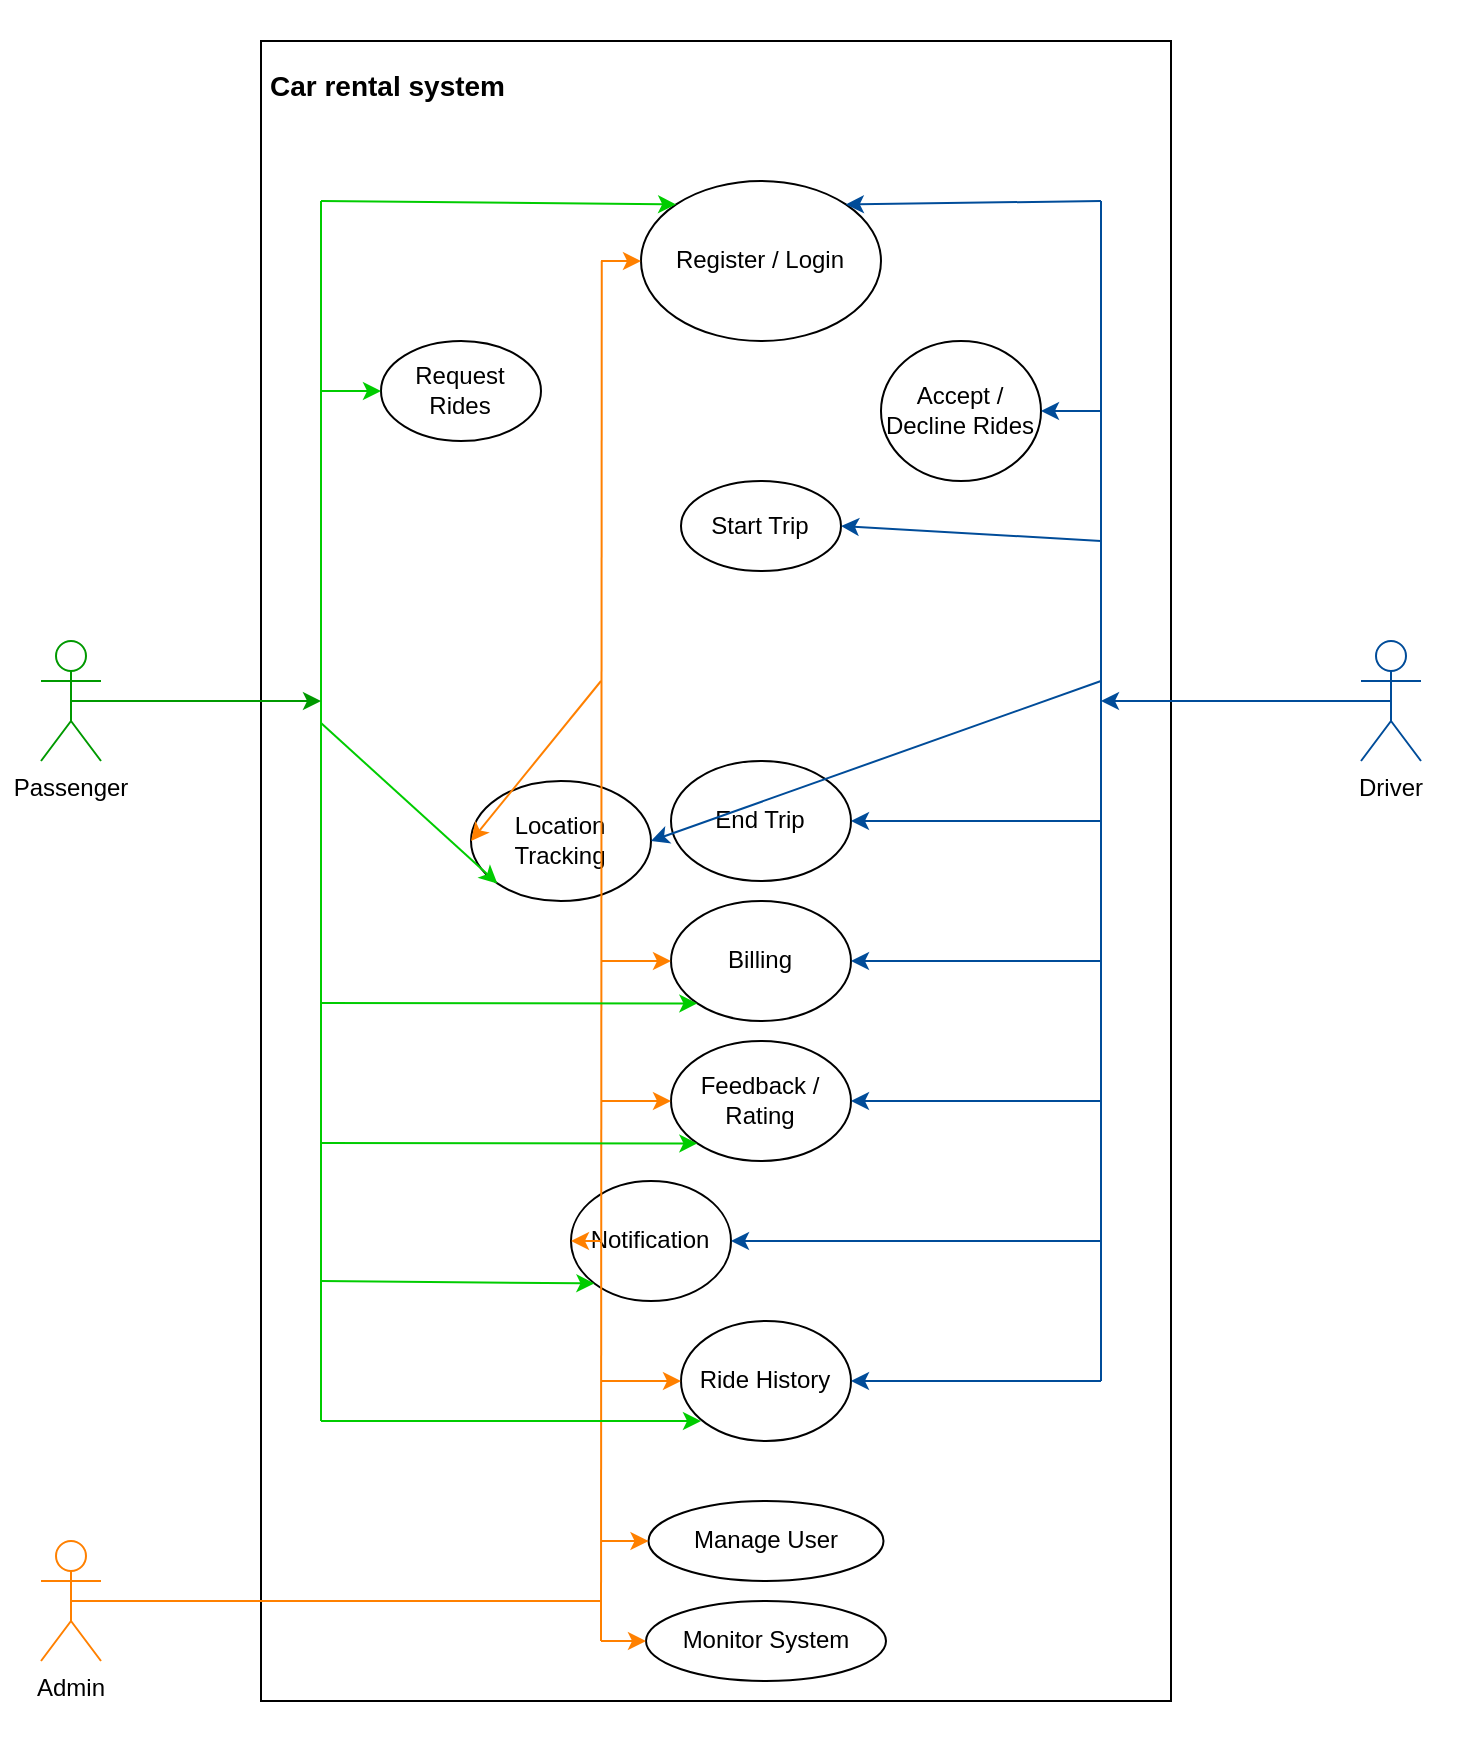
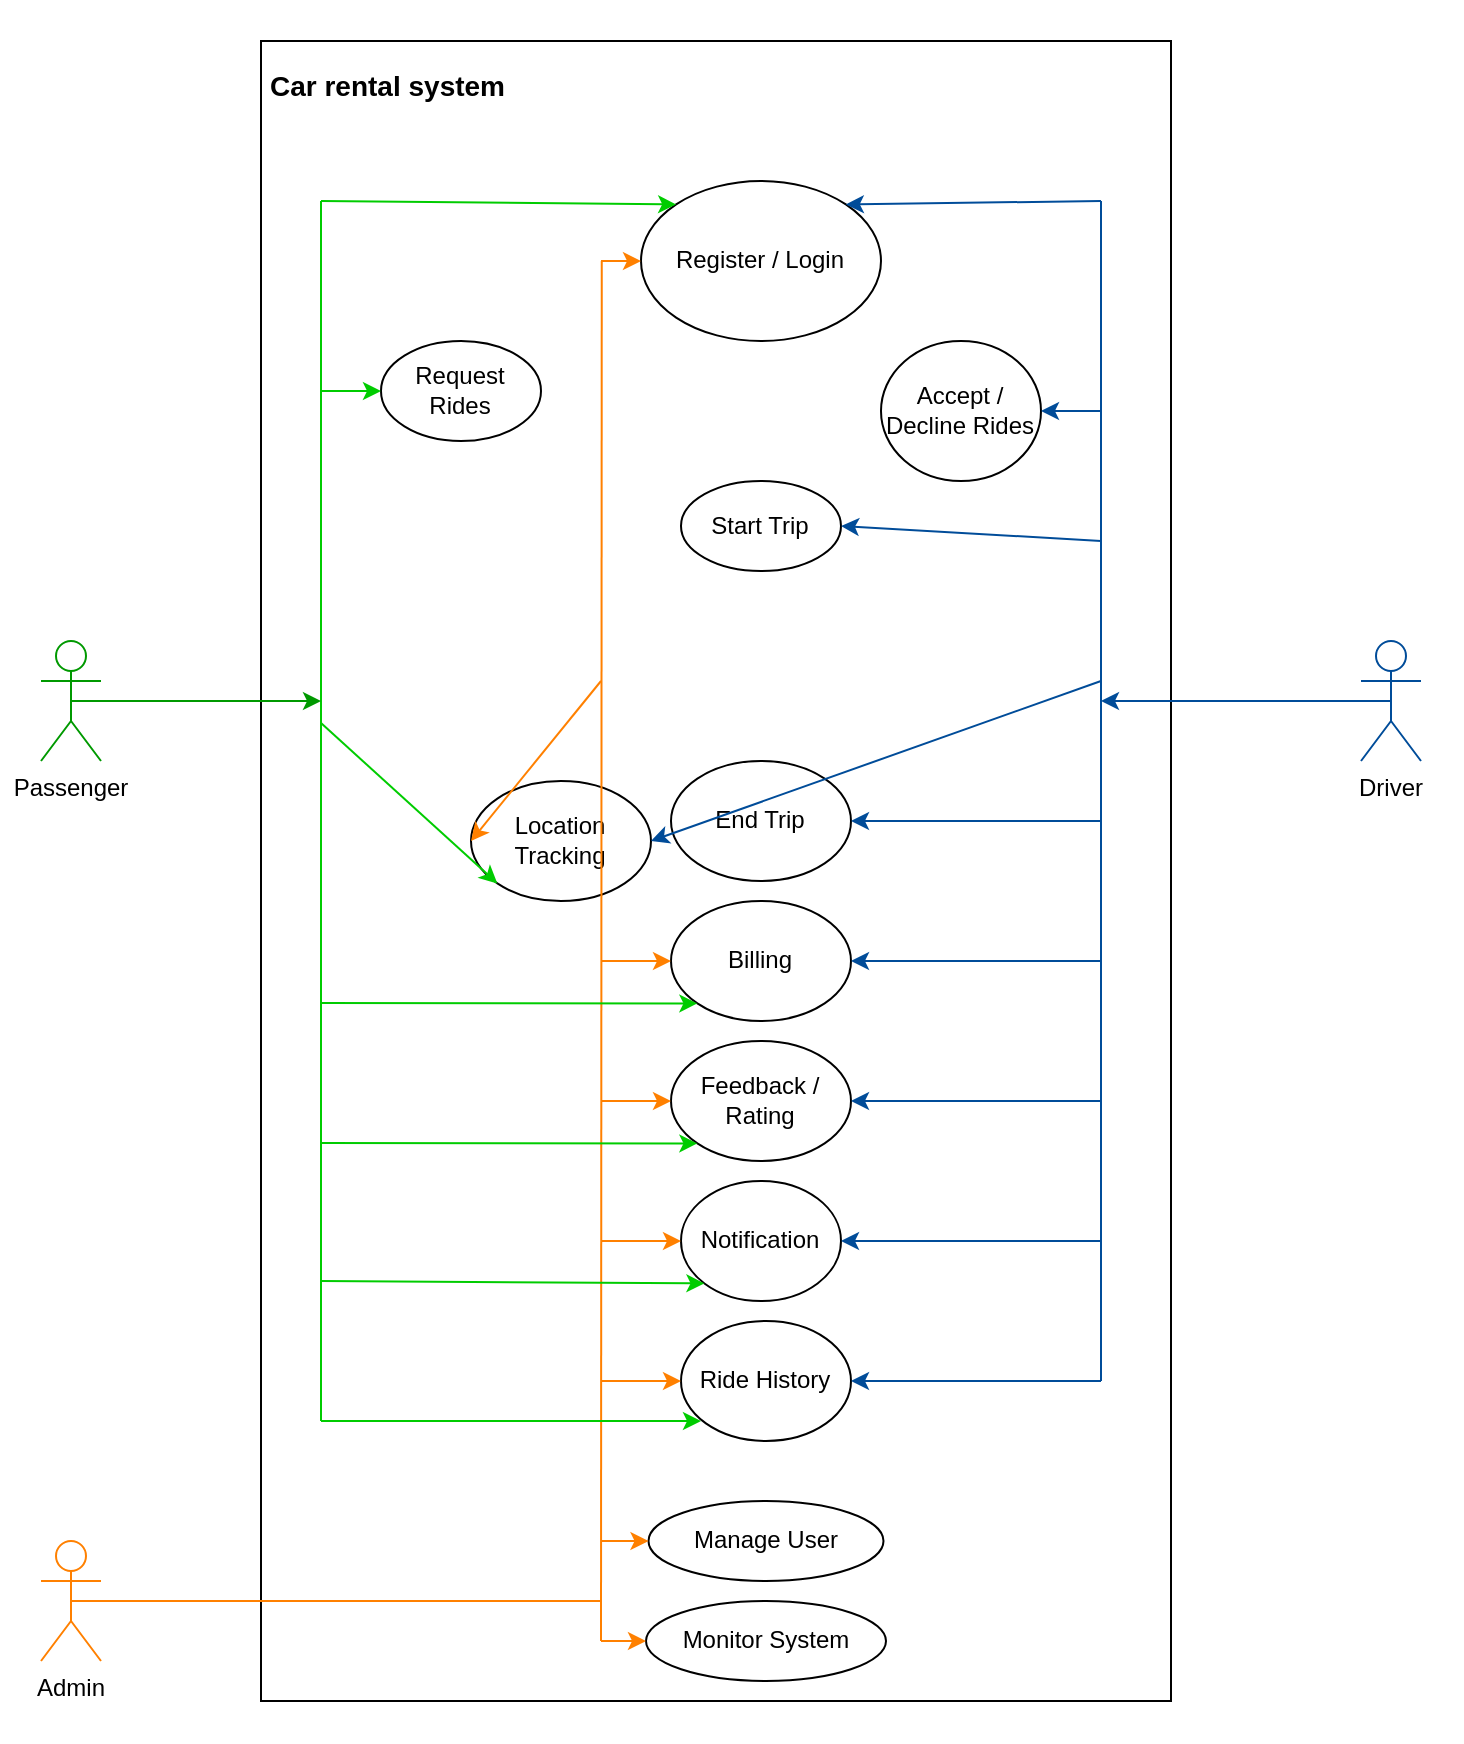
(651, 1241) -> (761, 1241)
